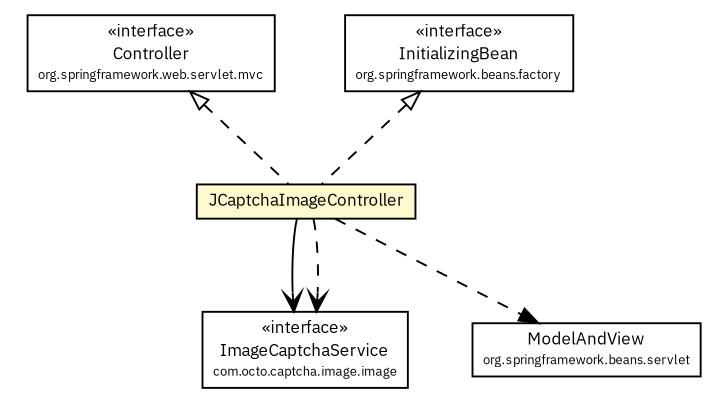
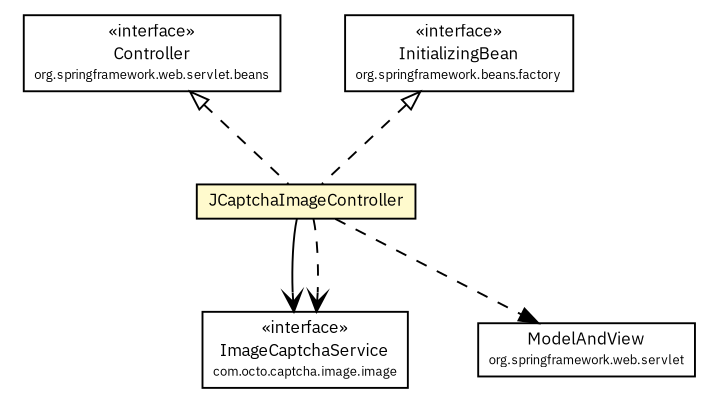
(151, 75) -> (152, 75)
(587, 360) -> (587, 360)
